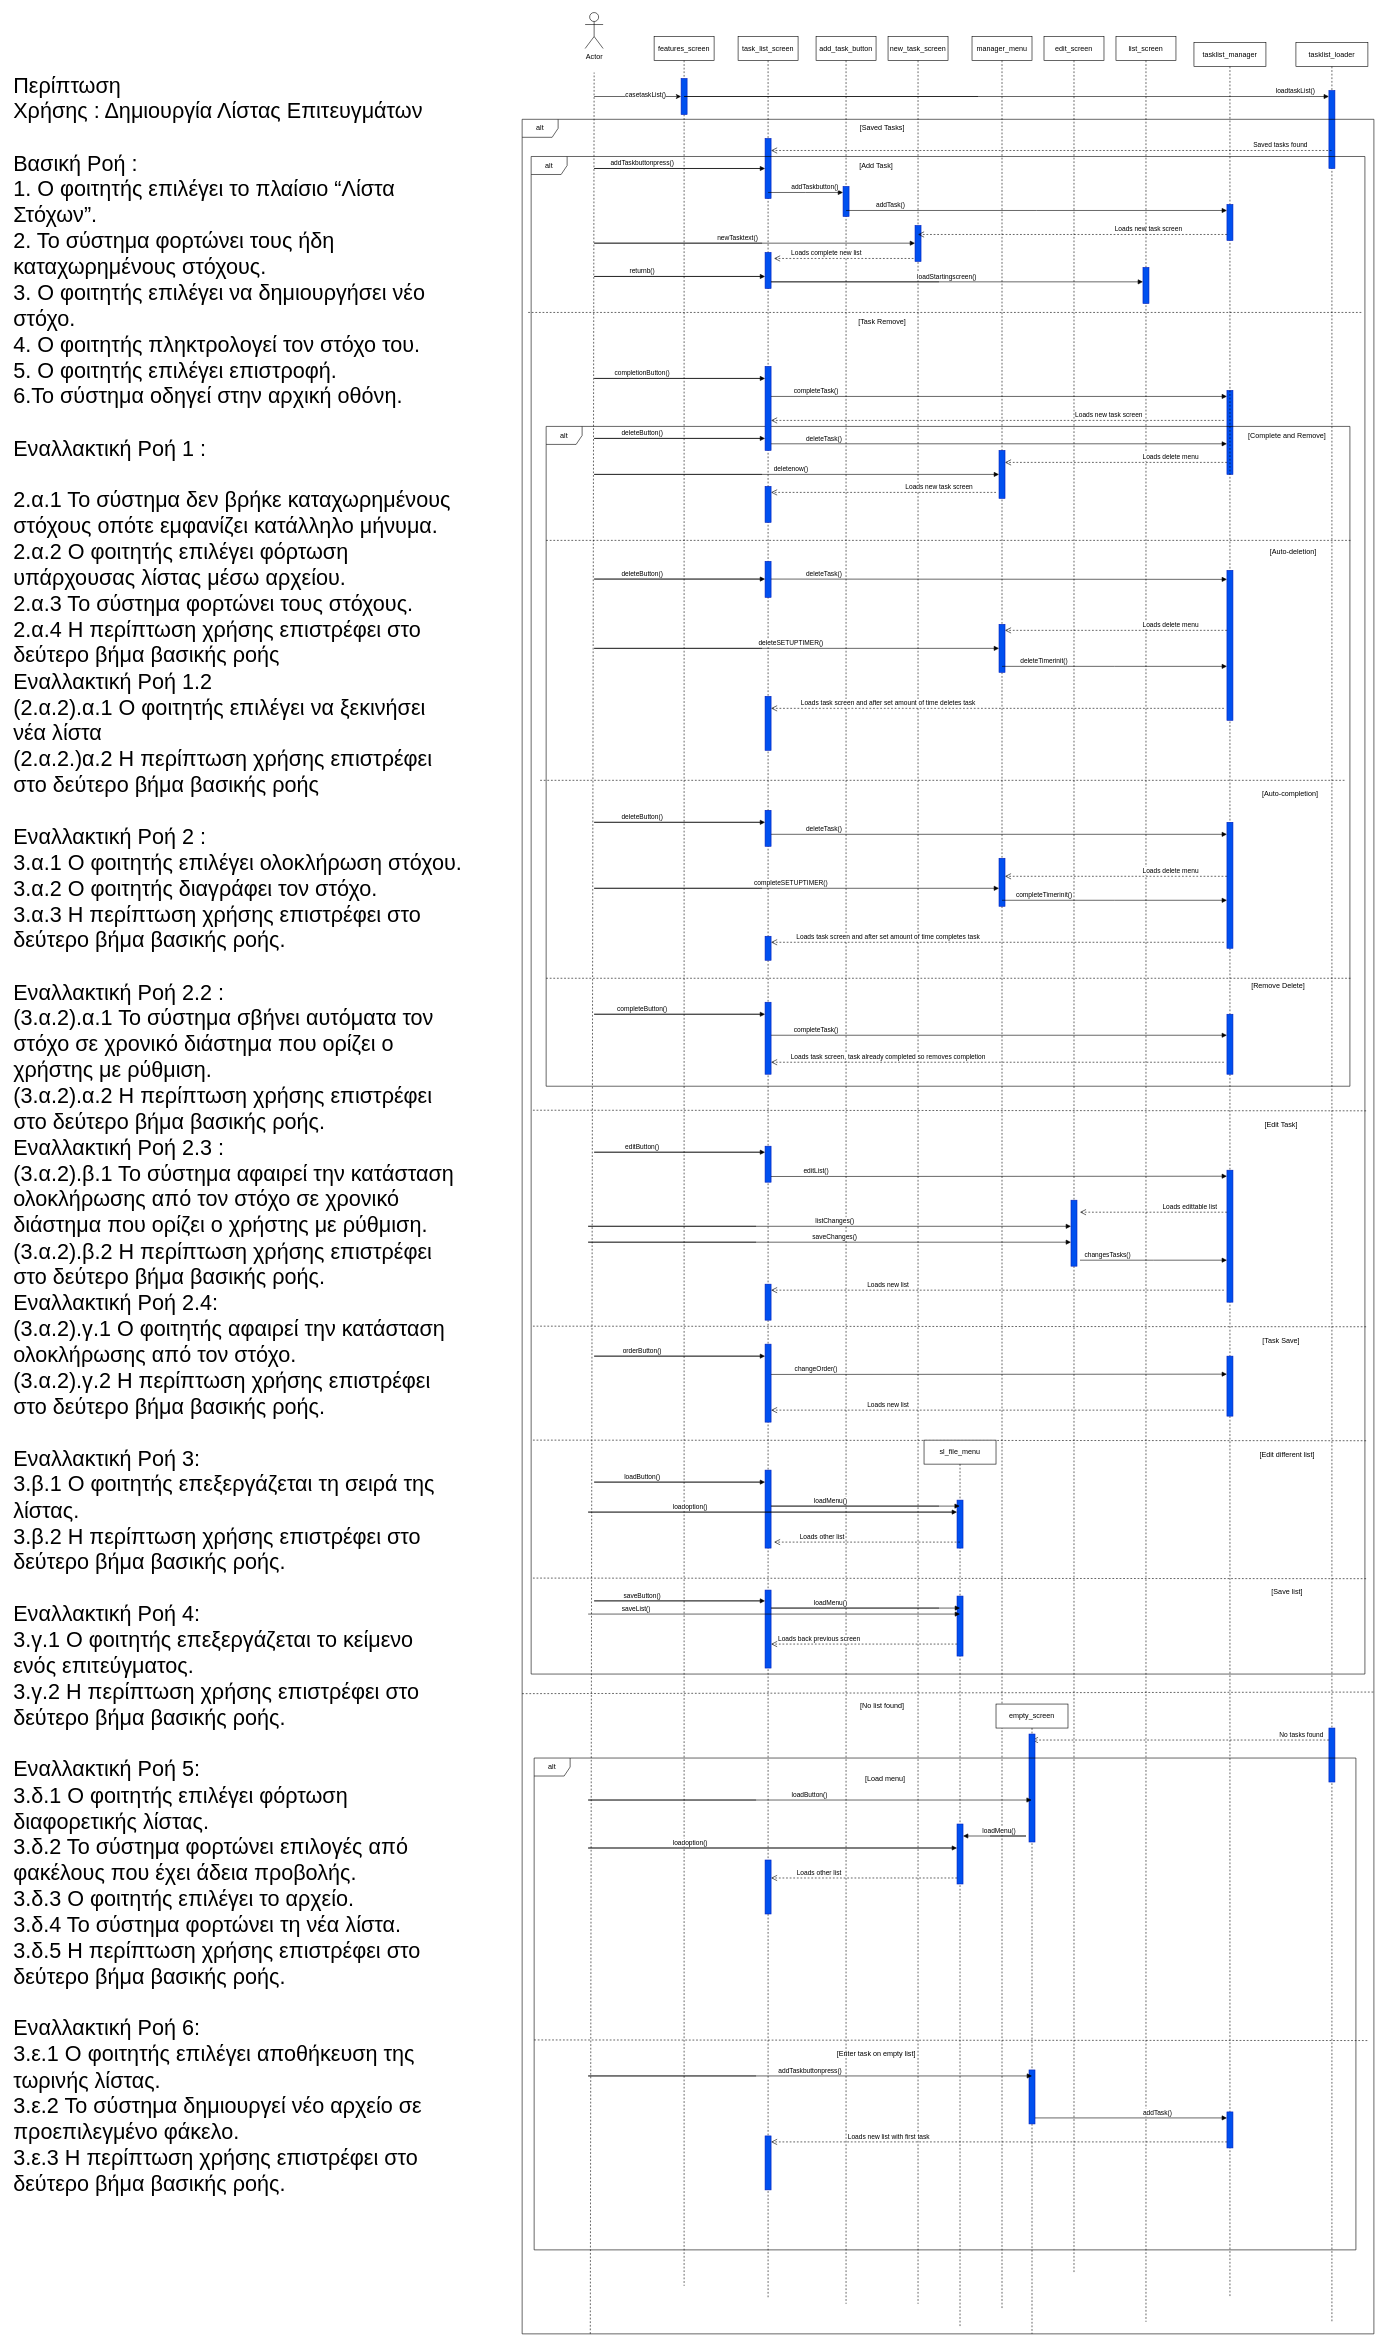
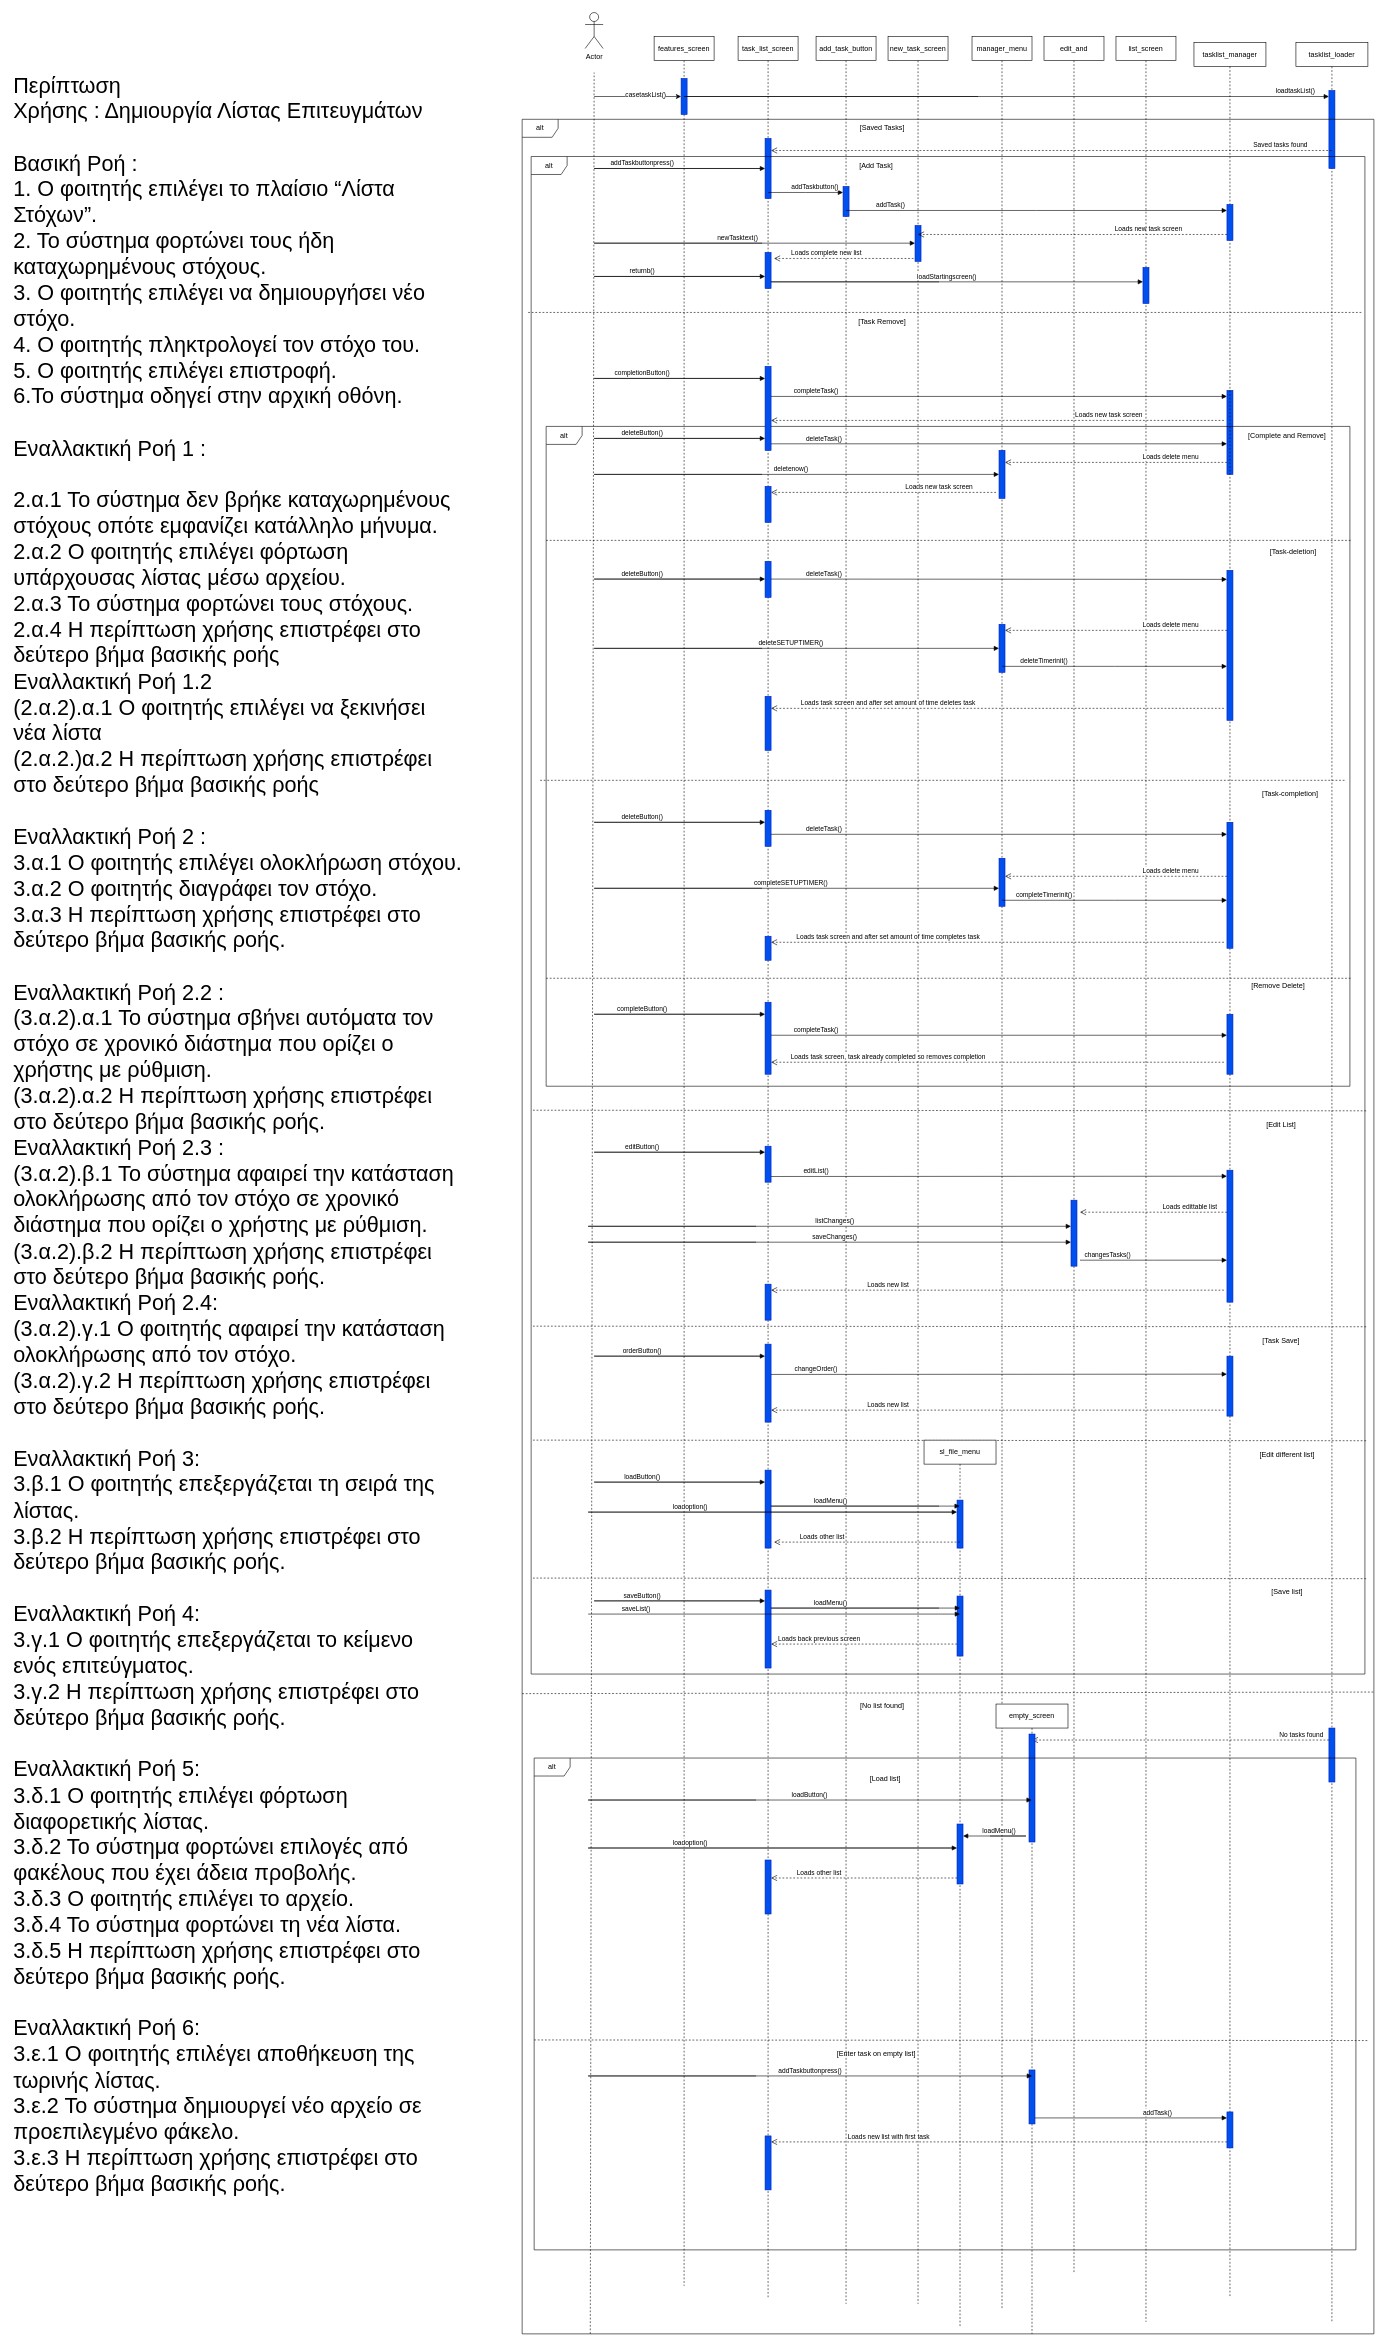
(1074, 48) -> (1074, 48)
(1294, 552) -> (1294, 552)
(1291, 794) -> (1291, 794)
(1282, 1125) -> (1282, 1125)
(886, 1779) -> (886, 1779)
